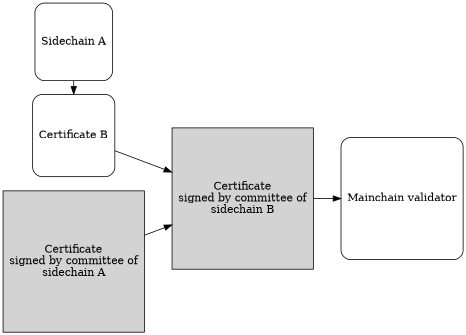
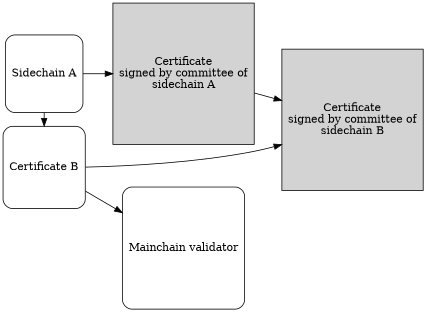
none -> (94, 74)
(323, 199) -> (101, 200)
